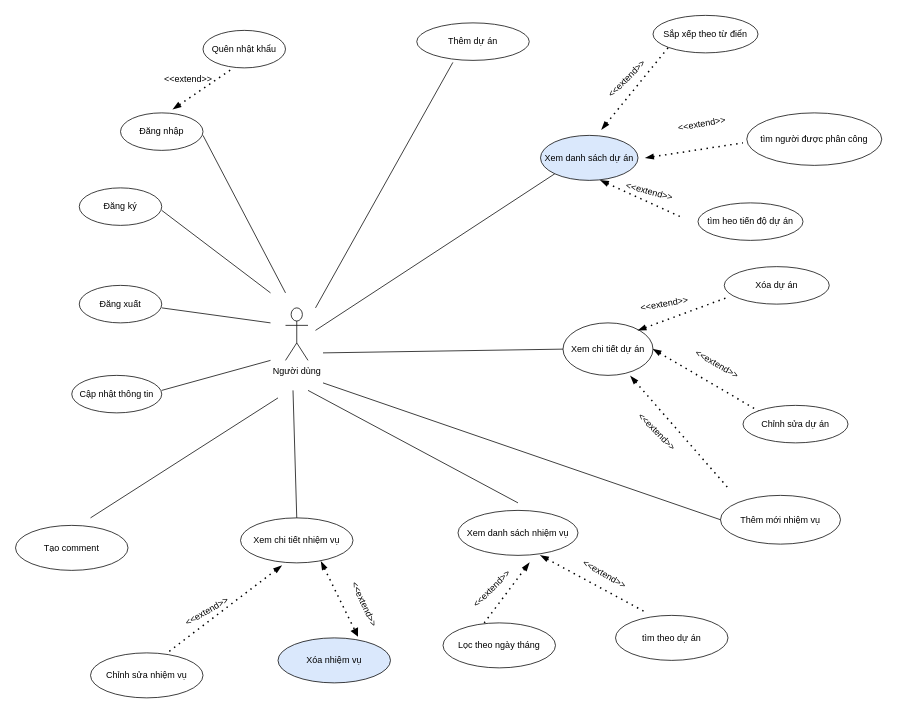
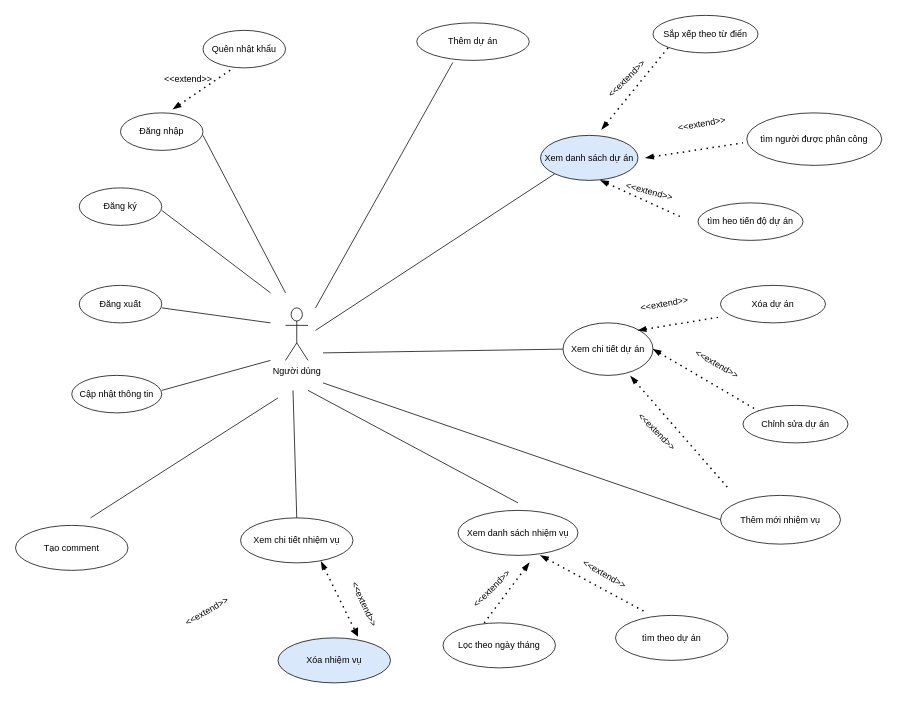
(777, 285) -> (773, 304)
(222, 611) -> none
(147, 675) -> none
